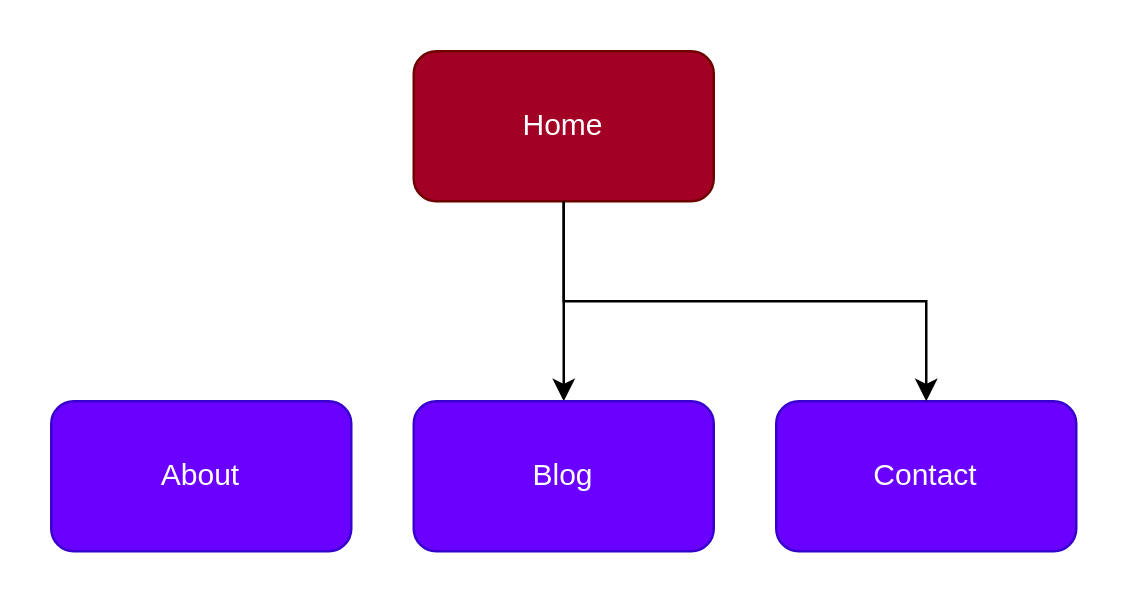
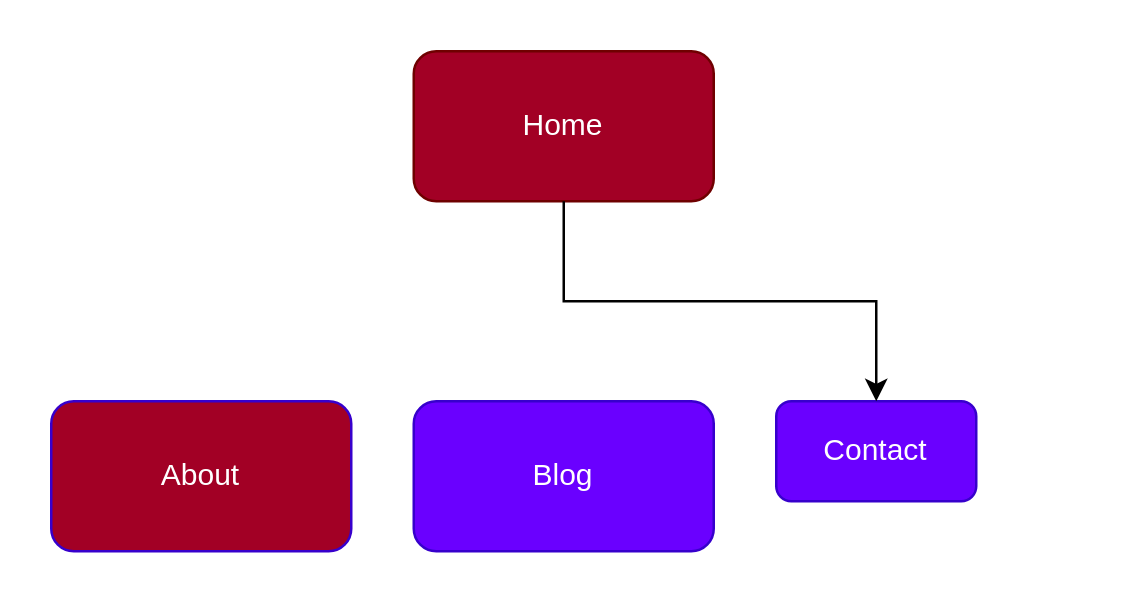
(564, 345) -> none
(201, 476) -> (201, 476)
(926, 476) -> (876, 451)
